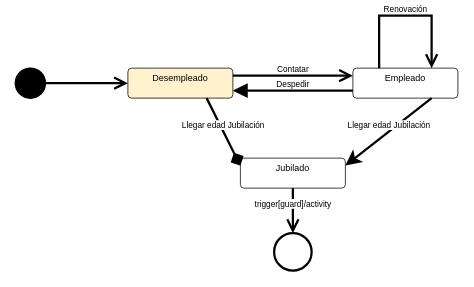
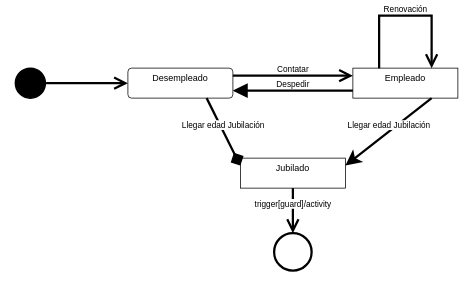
(180, 83) -> (180, 83)
(405, 83) -> (405, 83)
(293, 173) -> (293, 173)
